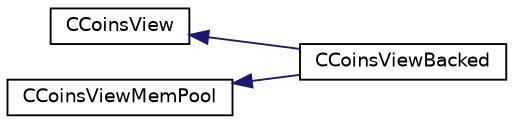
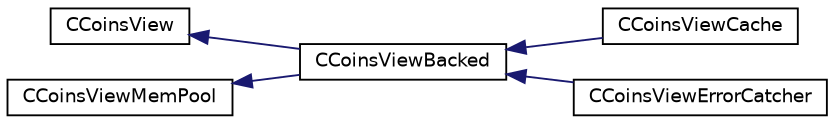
none -> (700, 26)
none -> (700, 98)
